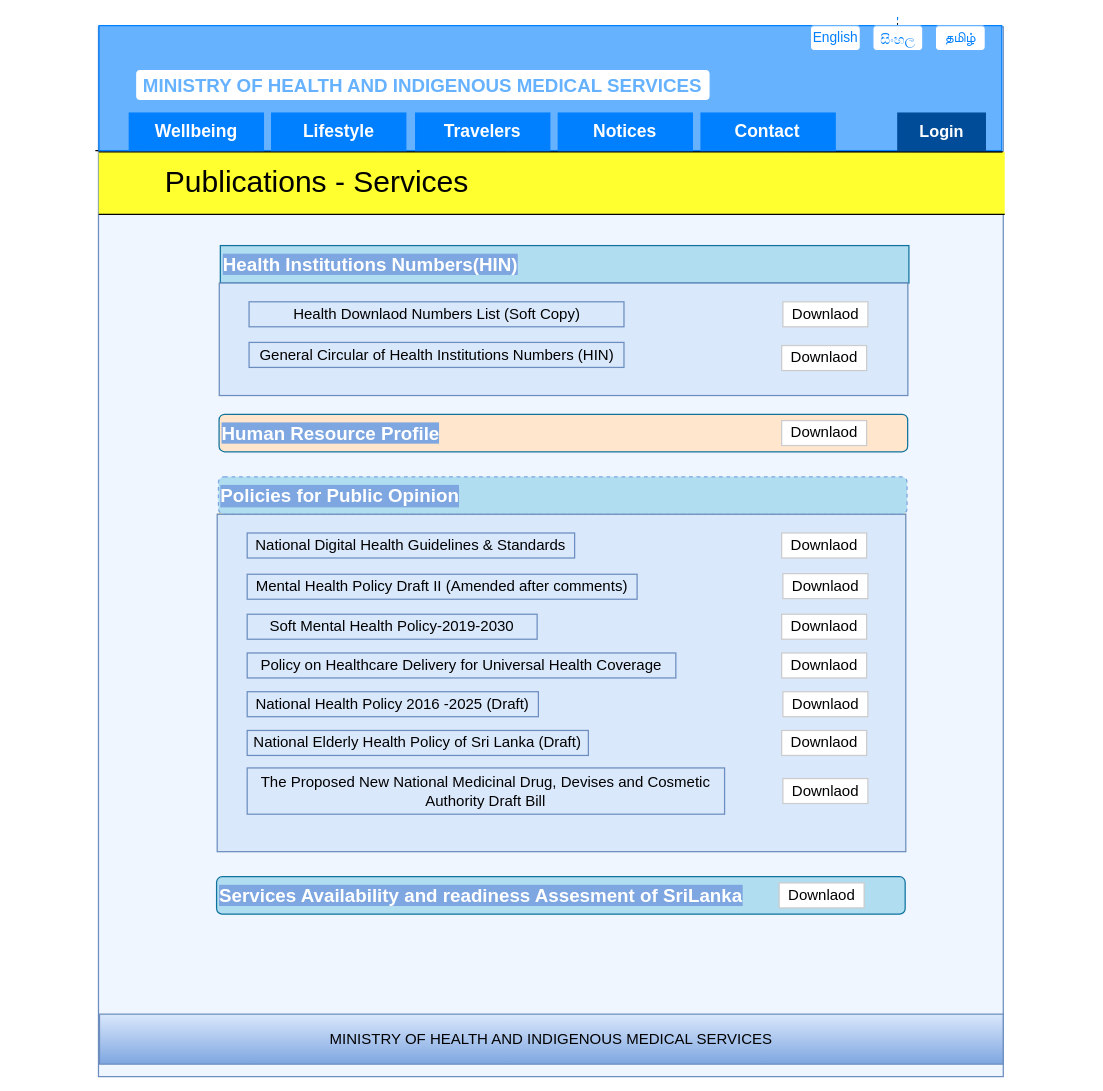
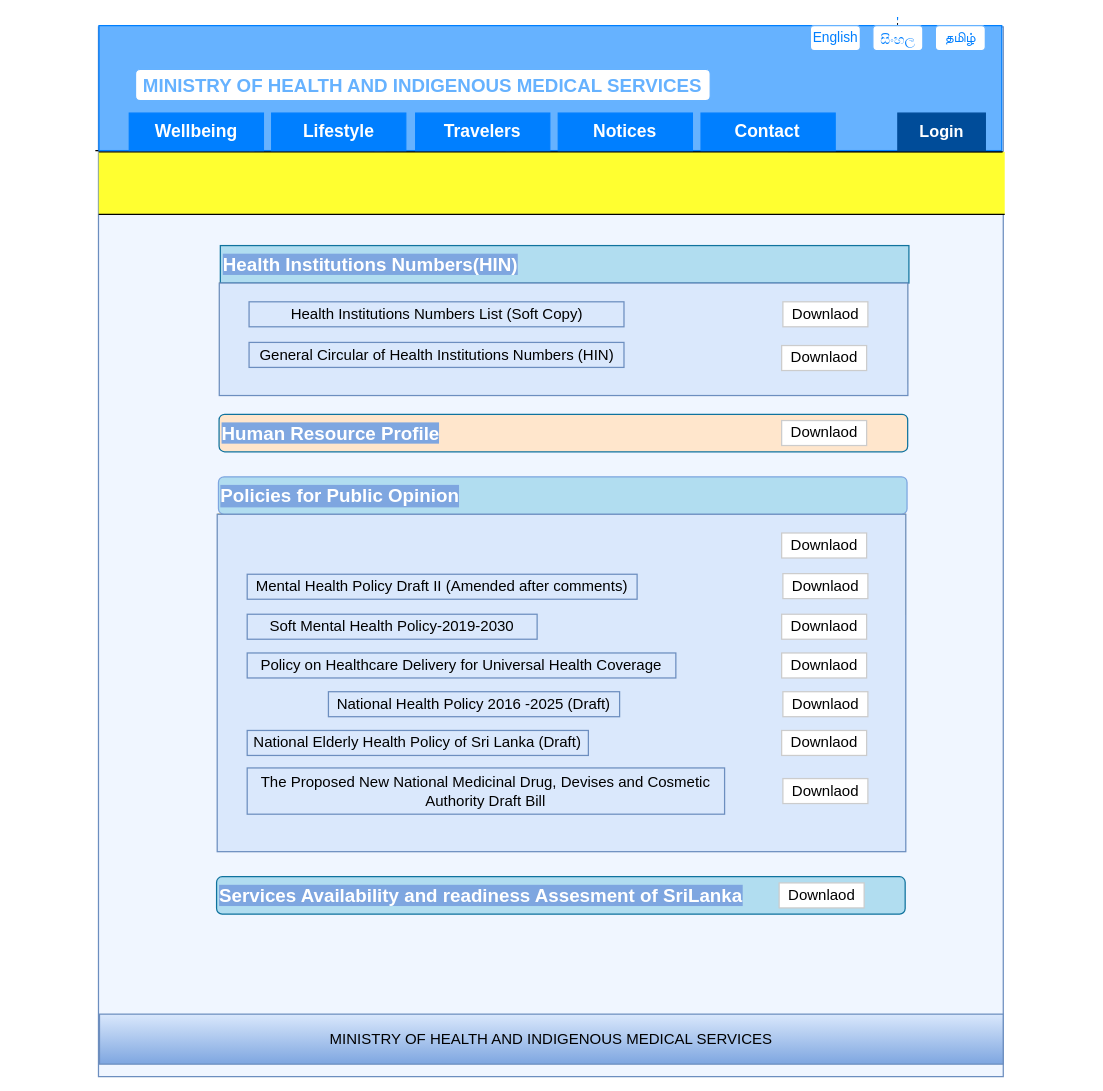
(317, 183) -> none
(437, 314) -> (437, 314)
(563, 496) -> (563, 496)
(411, 546) -> none
(393, 704) -> (474, 704)
